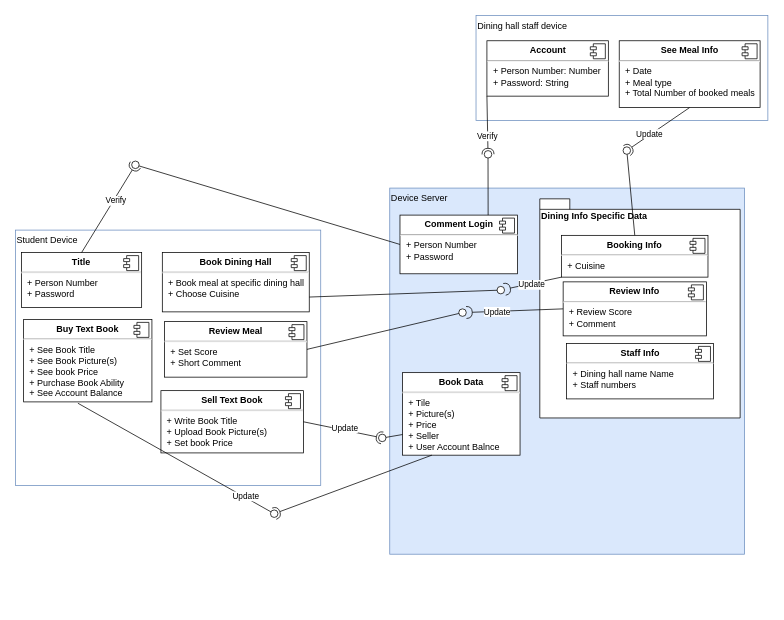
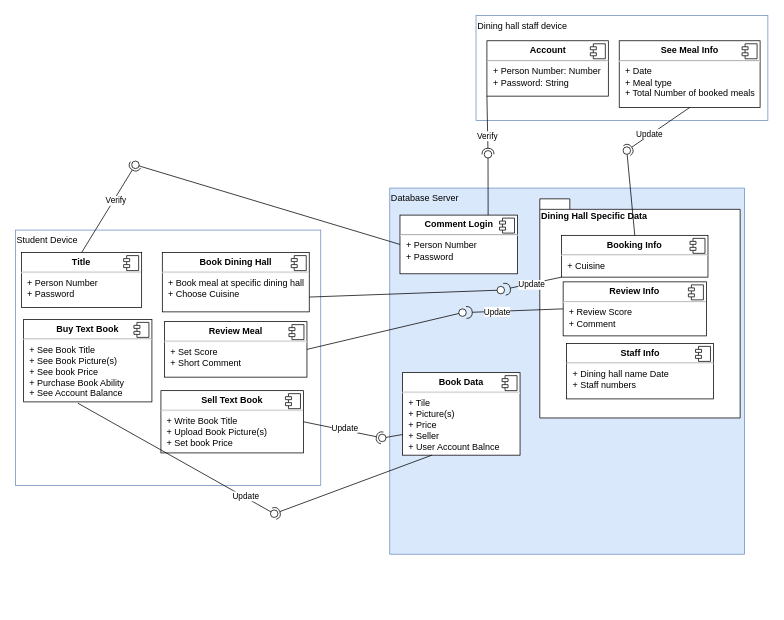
(422, 199) -> (428, 199)
(596, 217) -> (594, 217)
(615, 343) -> (615, 343)
